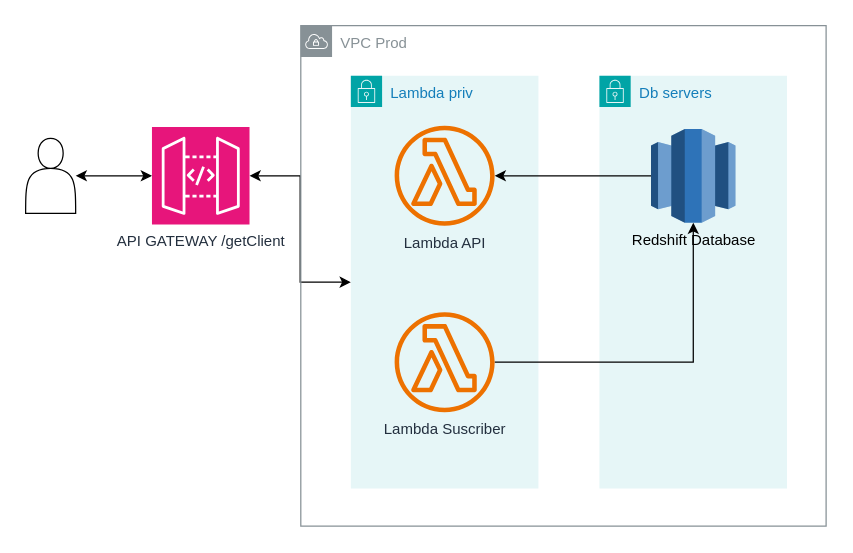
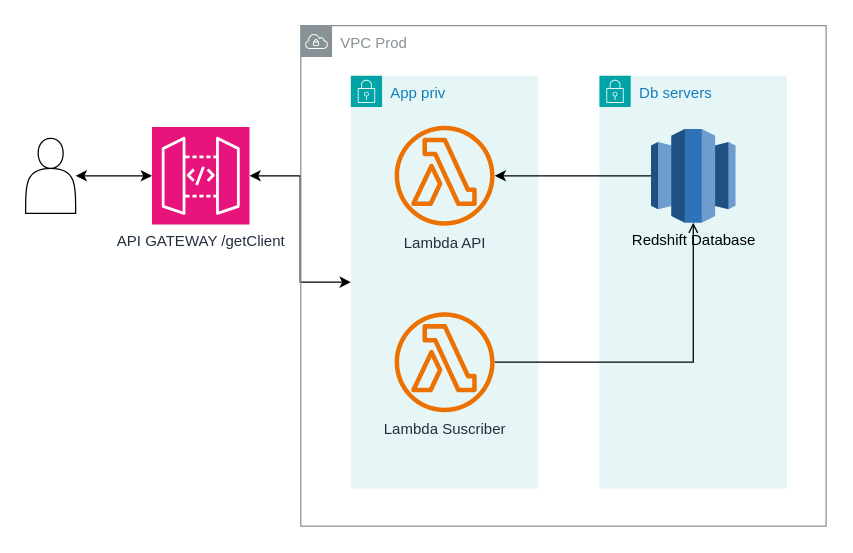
(433, 93) -> (420, 93)
(693, 232) -> (693, 230)
